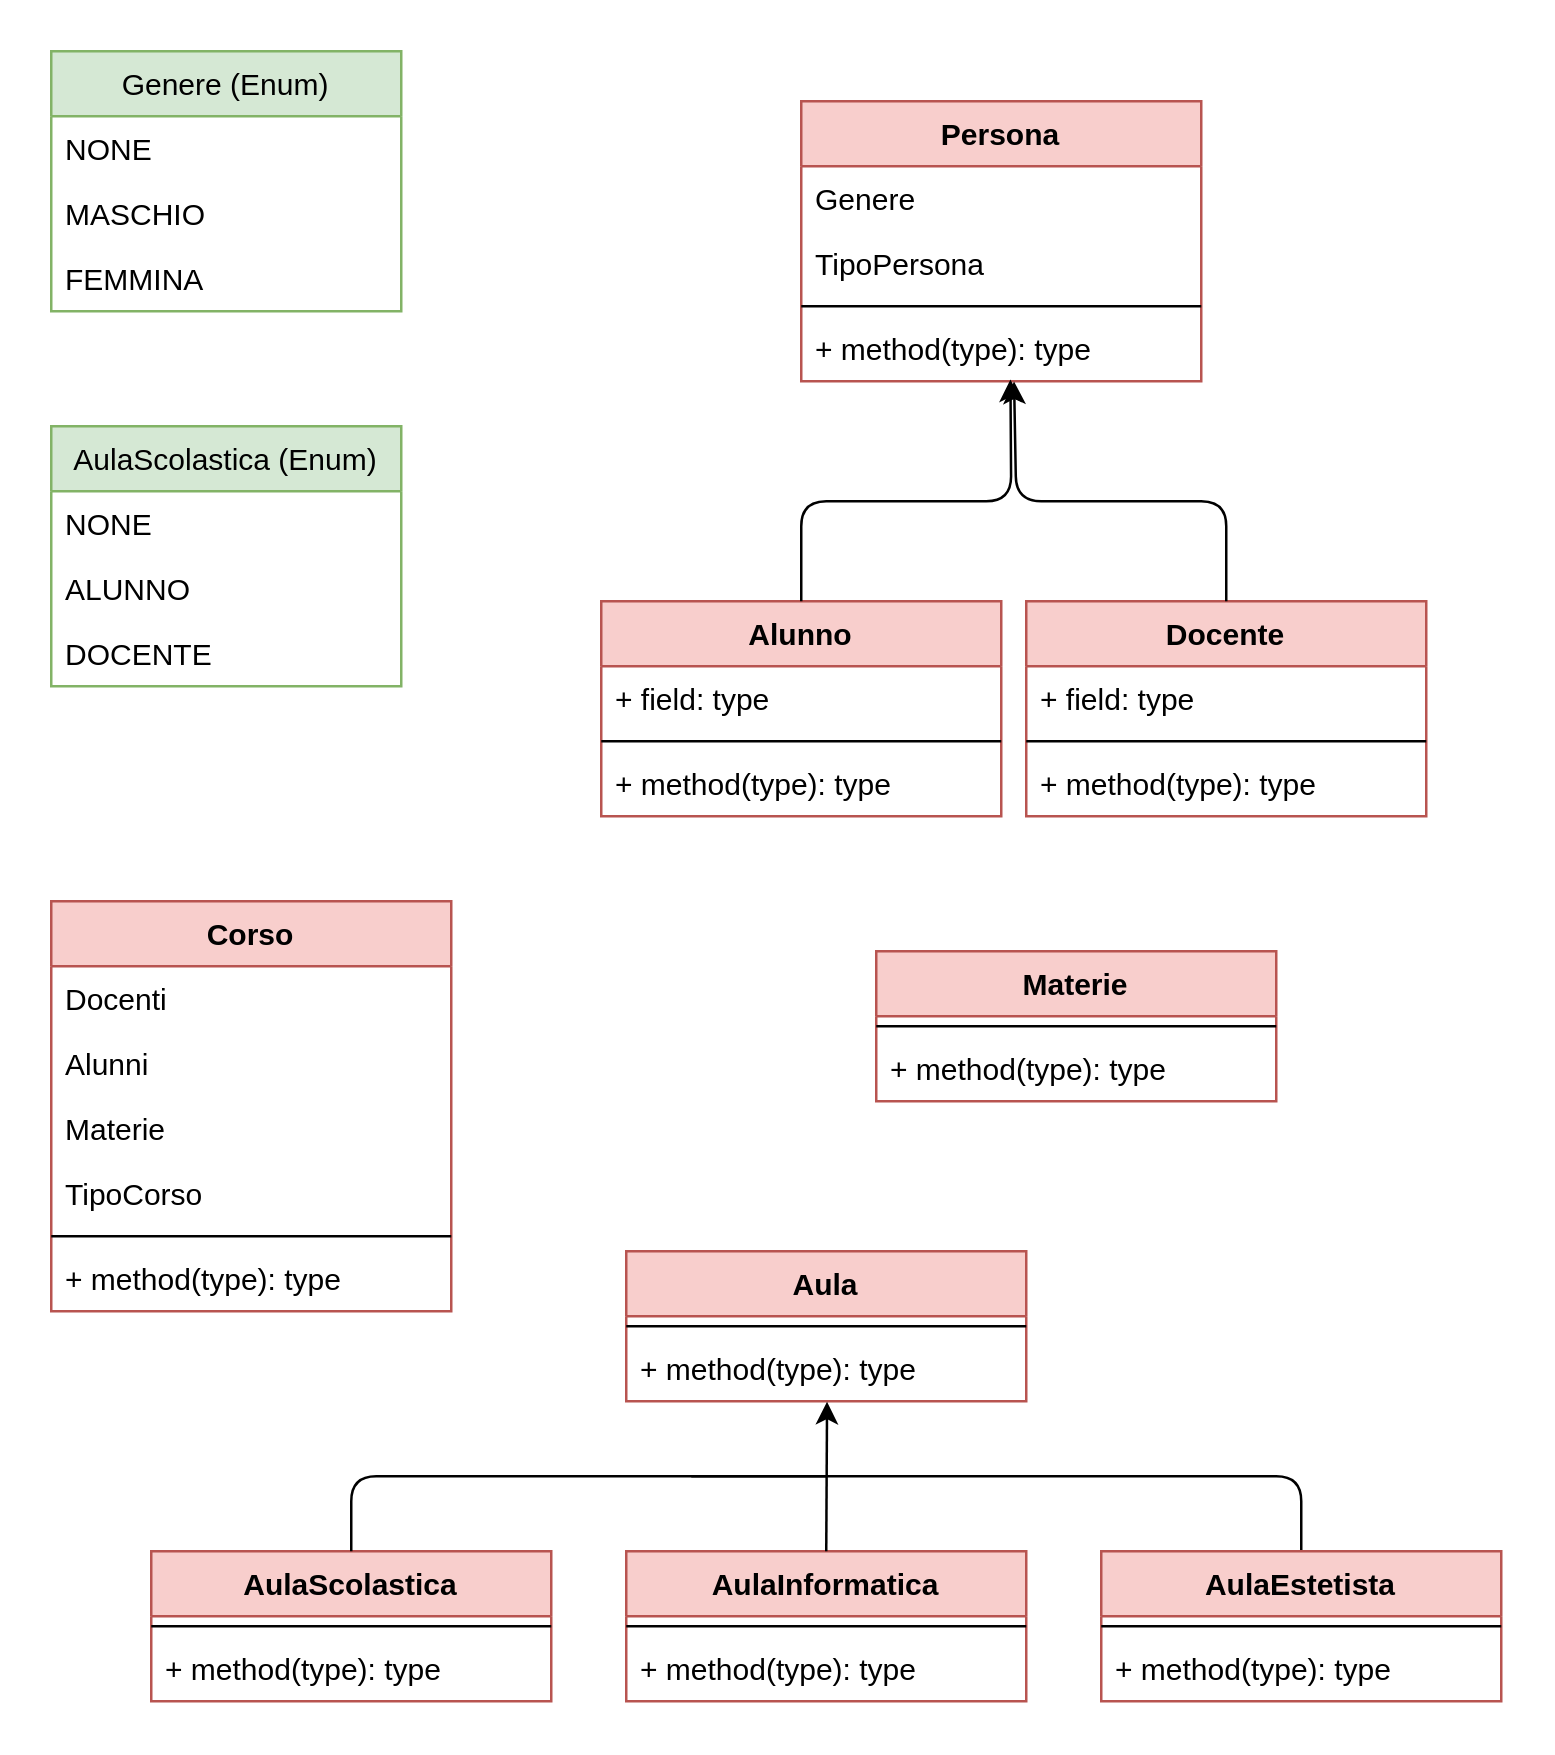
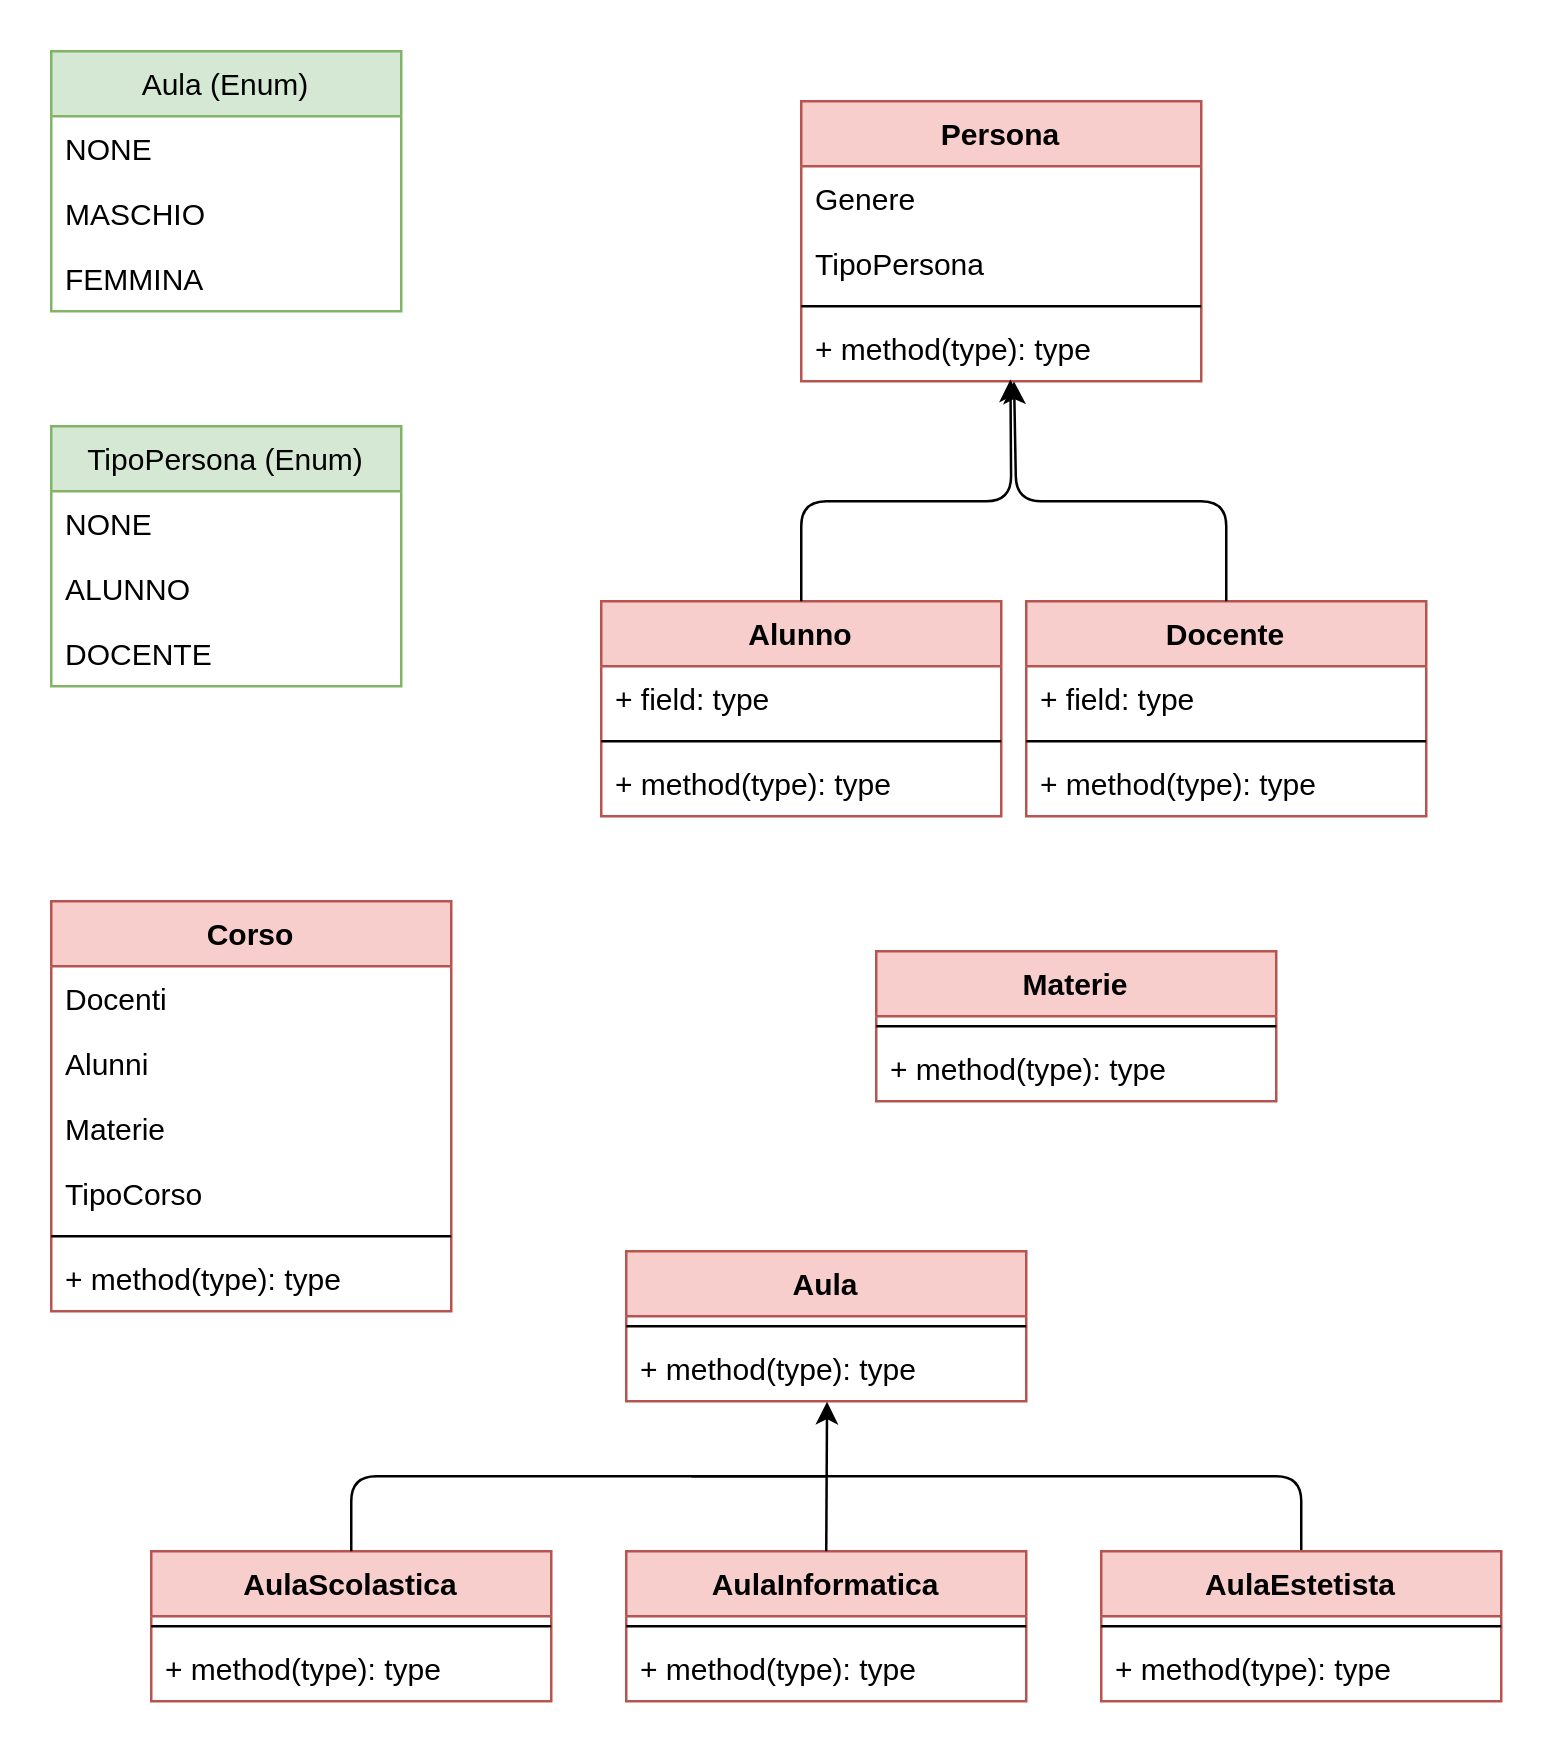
(225, 85) -> (225, 85)
(225, 460) -> (225, 460)
